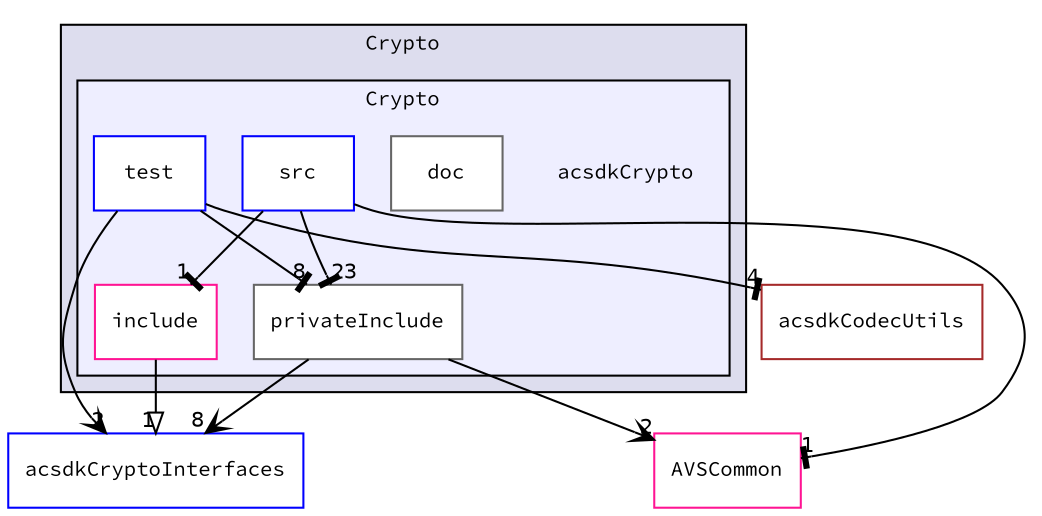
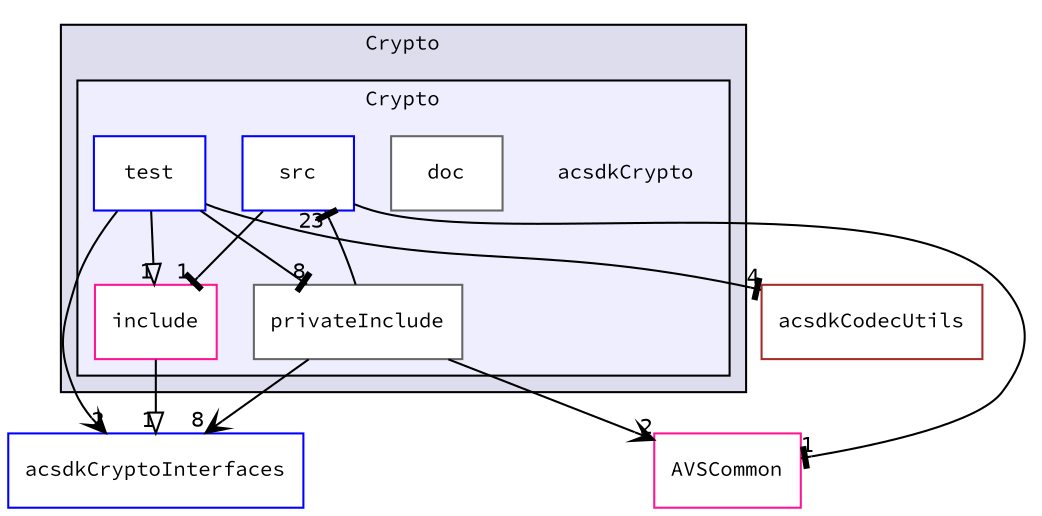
none -> (152, 238)
(314, 247) -> (345, 254)
